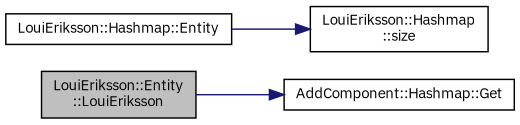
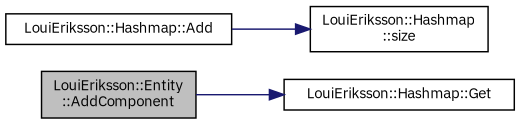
(119, 29) -> (119, 29)
(119, 95) -> (119, 95)
(399, 95) -> (399, 95)
